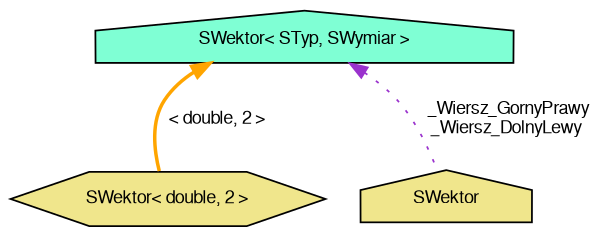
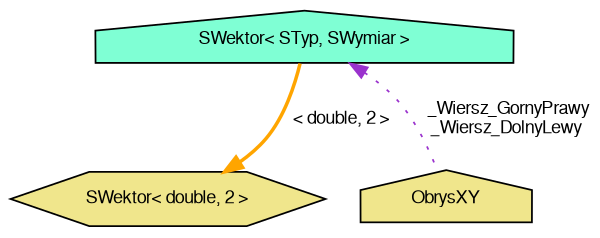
(158, 114) -> (279, 119)
(446, 199) -> (446, 199)
